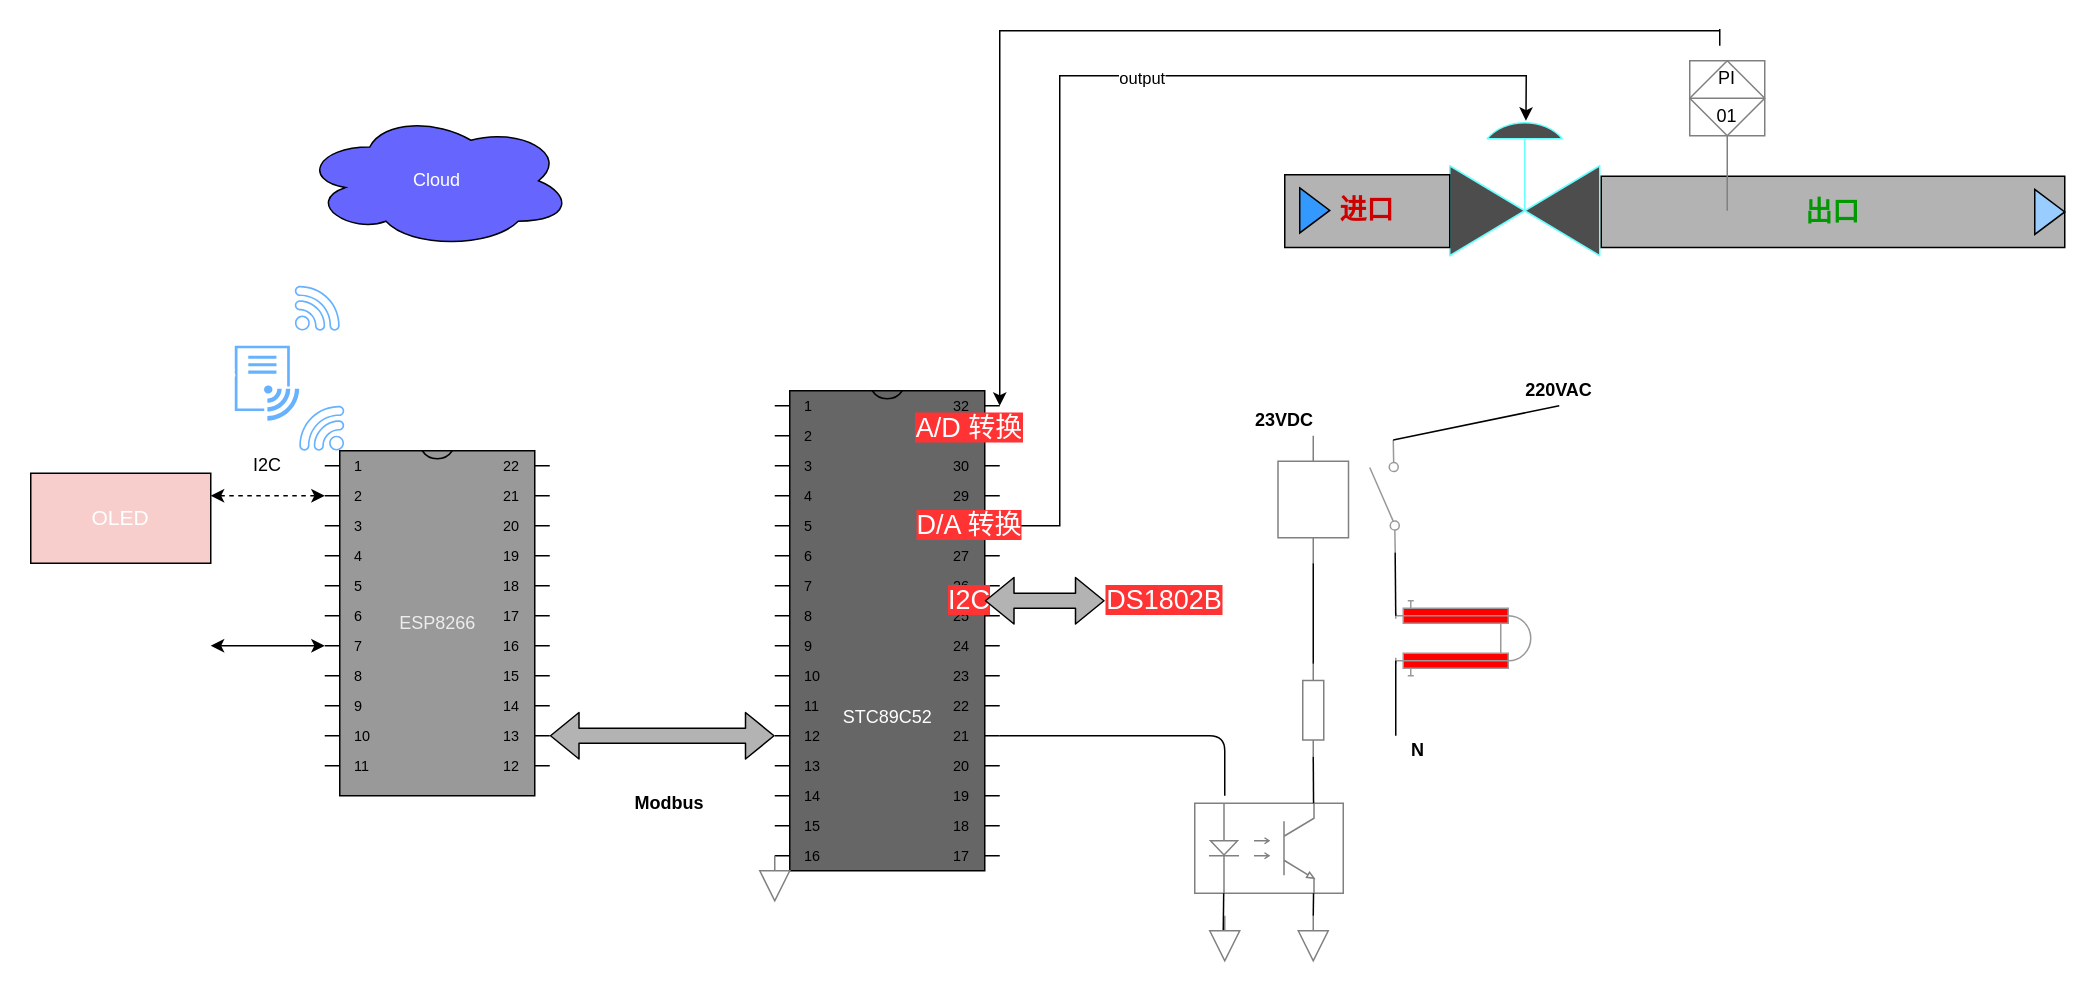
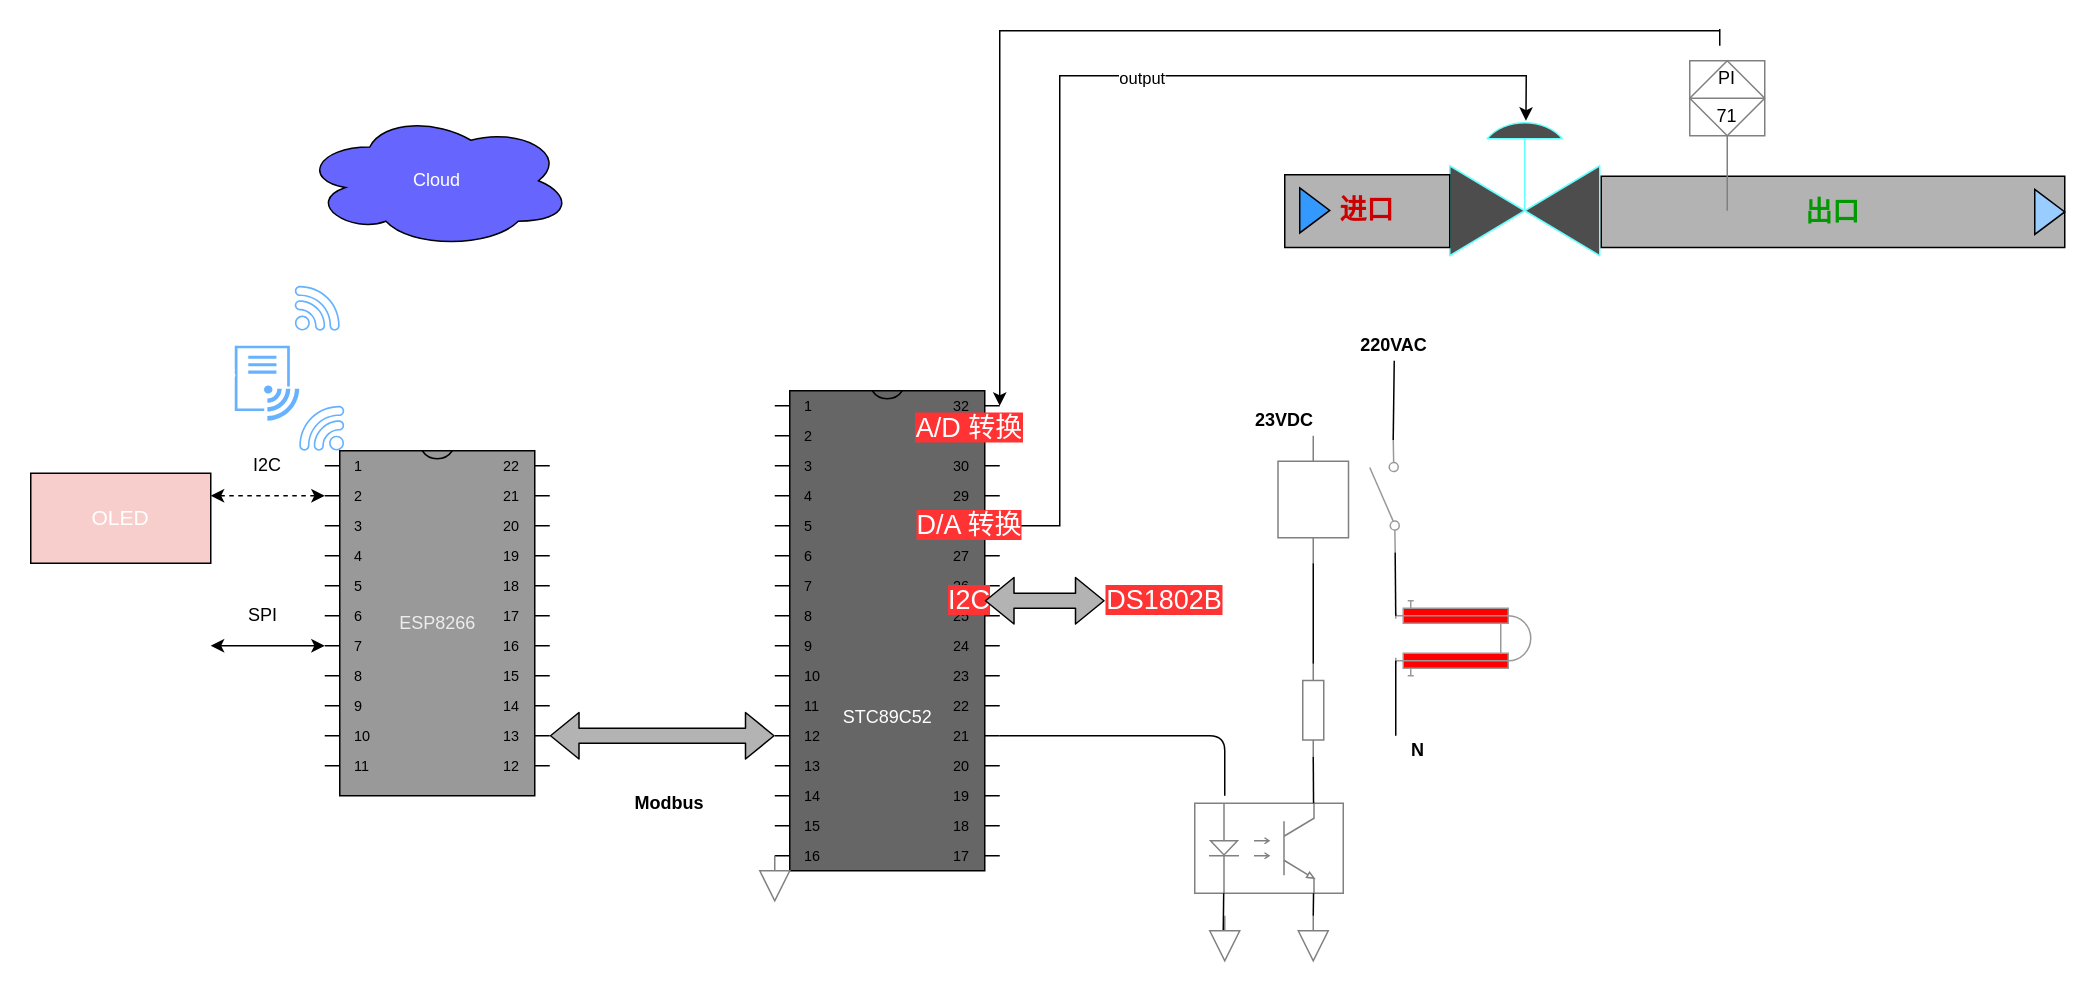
(1727, 61) -> (1727, 61)
(1559, 391) -> (1394, 346)
none -> (263, 616)
